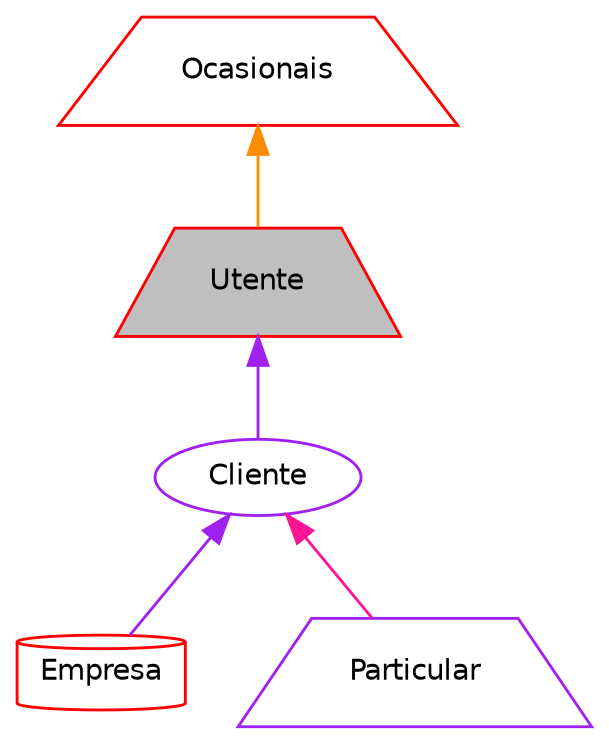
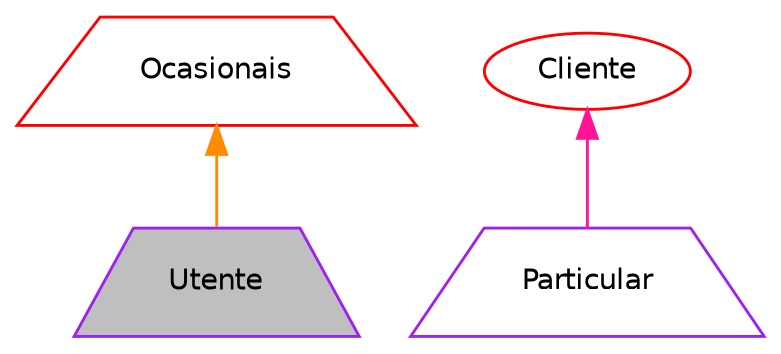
(258, 282) -> (217, 282)
(258, 402) -> none
(258, 477) -> (587, 71)
(101, 673) -> none
